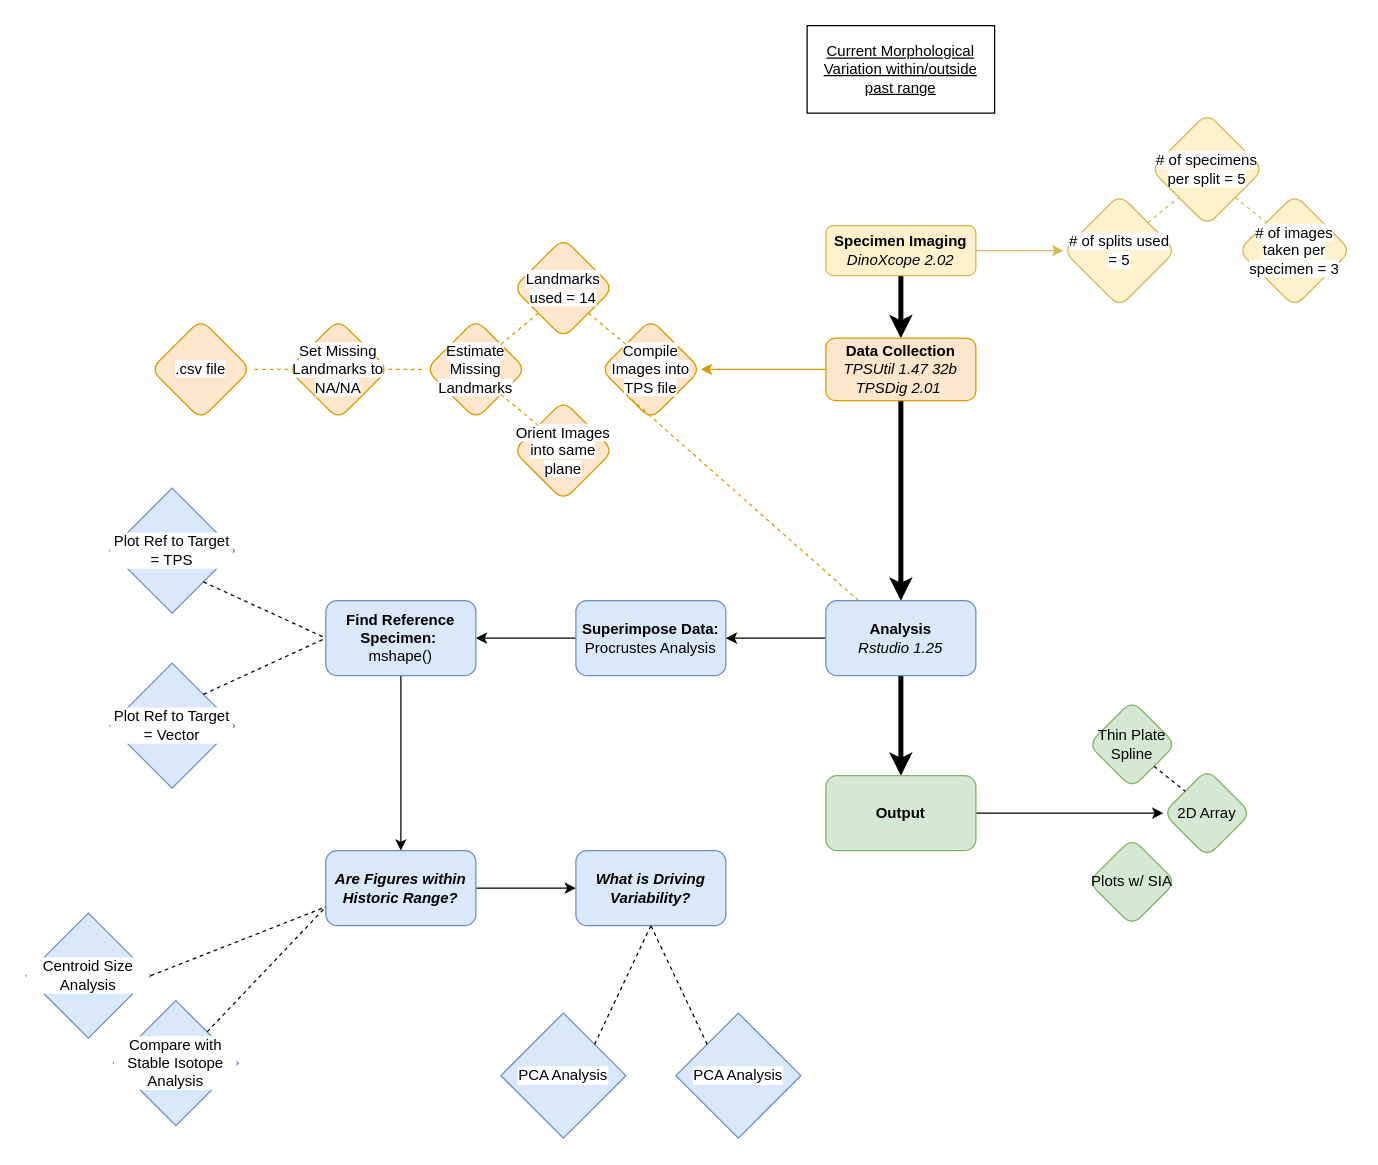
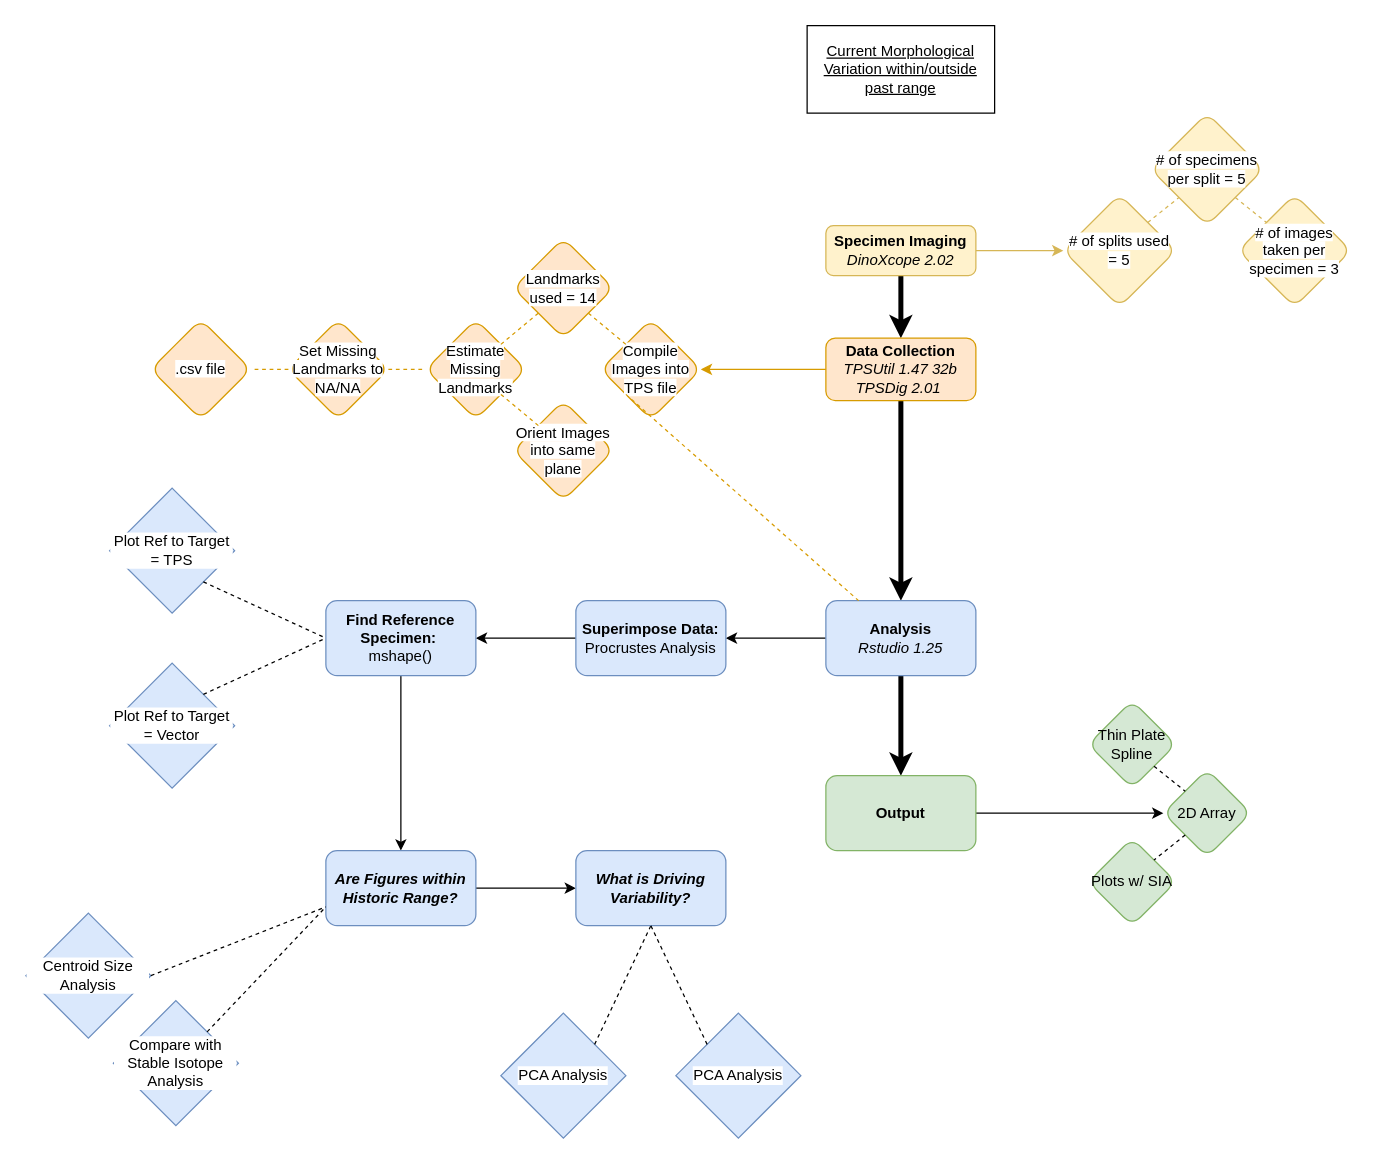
none -> (1169, 848)
